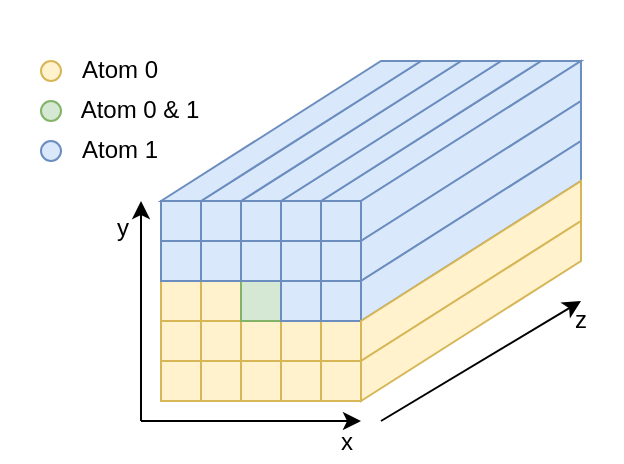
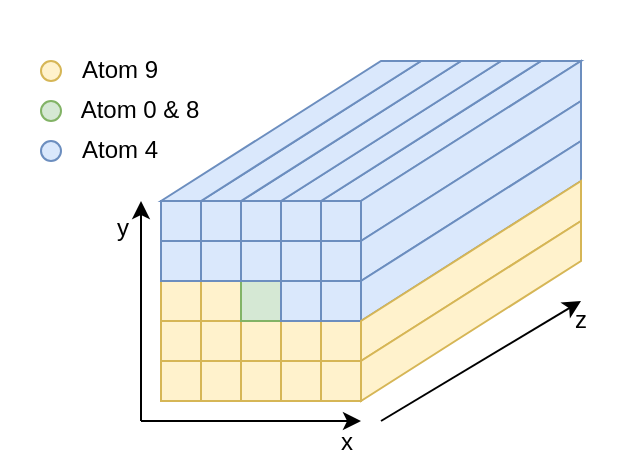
(121, 71) -> (121, 71)
(141, 111) -> (141, 111)
(121, 151) -> (121, 151)
